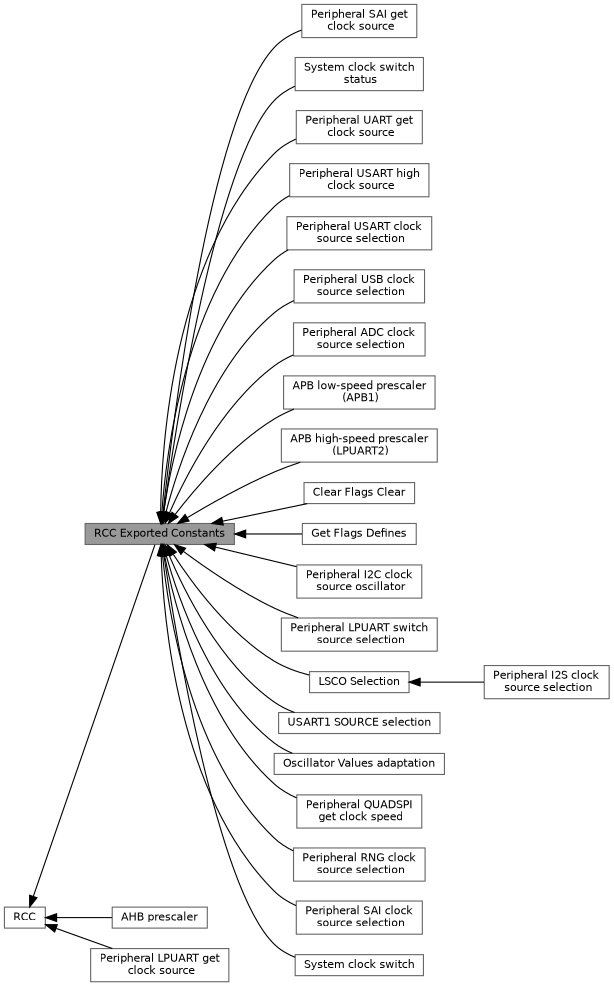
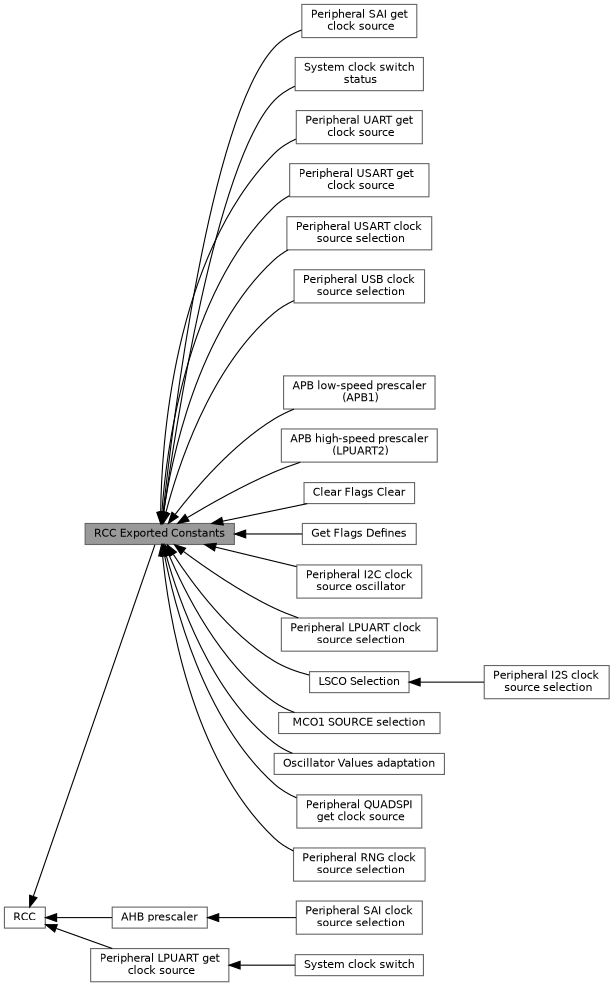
(359, 180) -> (359, 180)
(359, 339) -> none
(359, 635) -> (359, 635)
(359, 723) -> (359, 723)
(197, 736) -> (268, 965)
(190, 737) -> (257, 918)
(359, 811) -> (359, 811)
